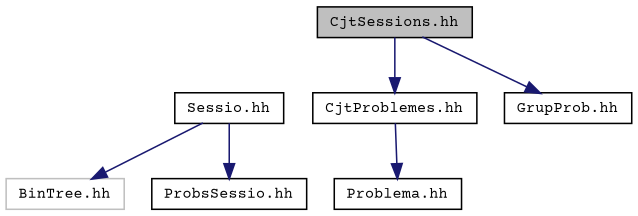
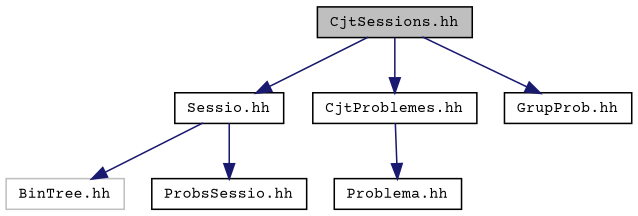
none -> (319, 62)
